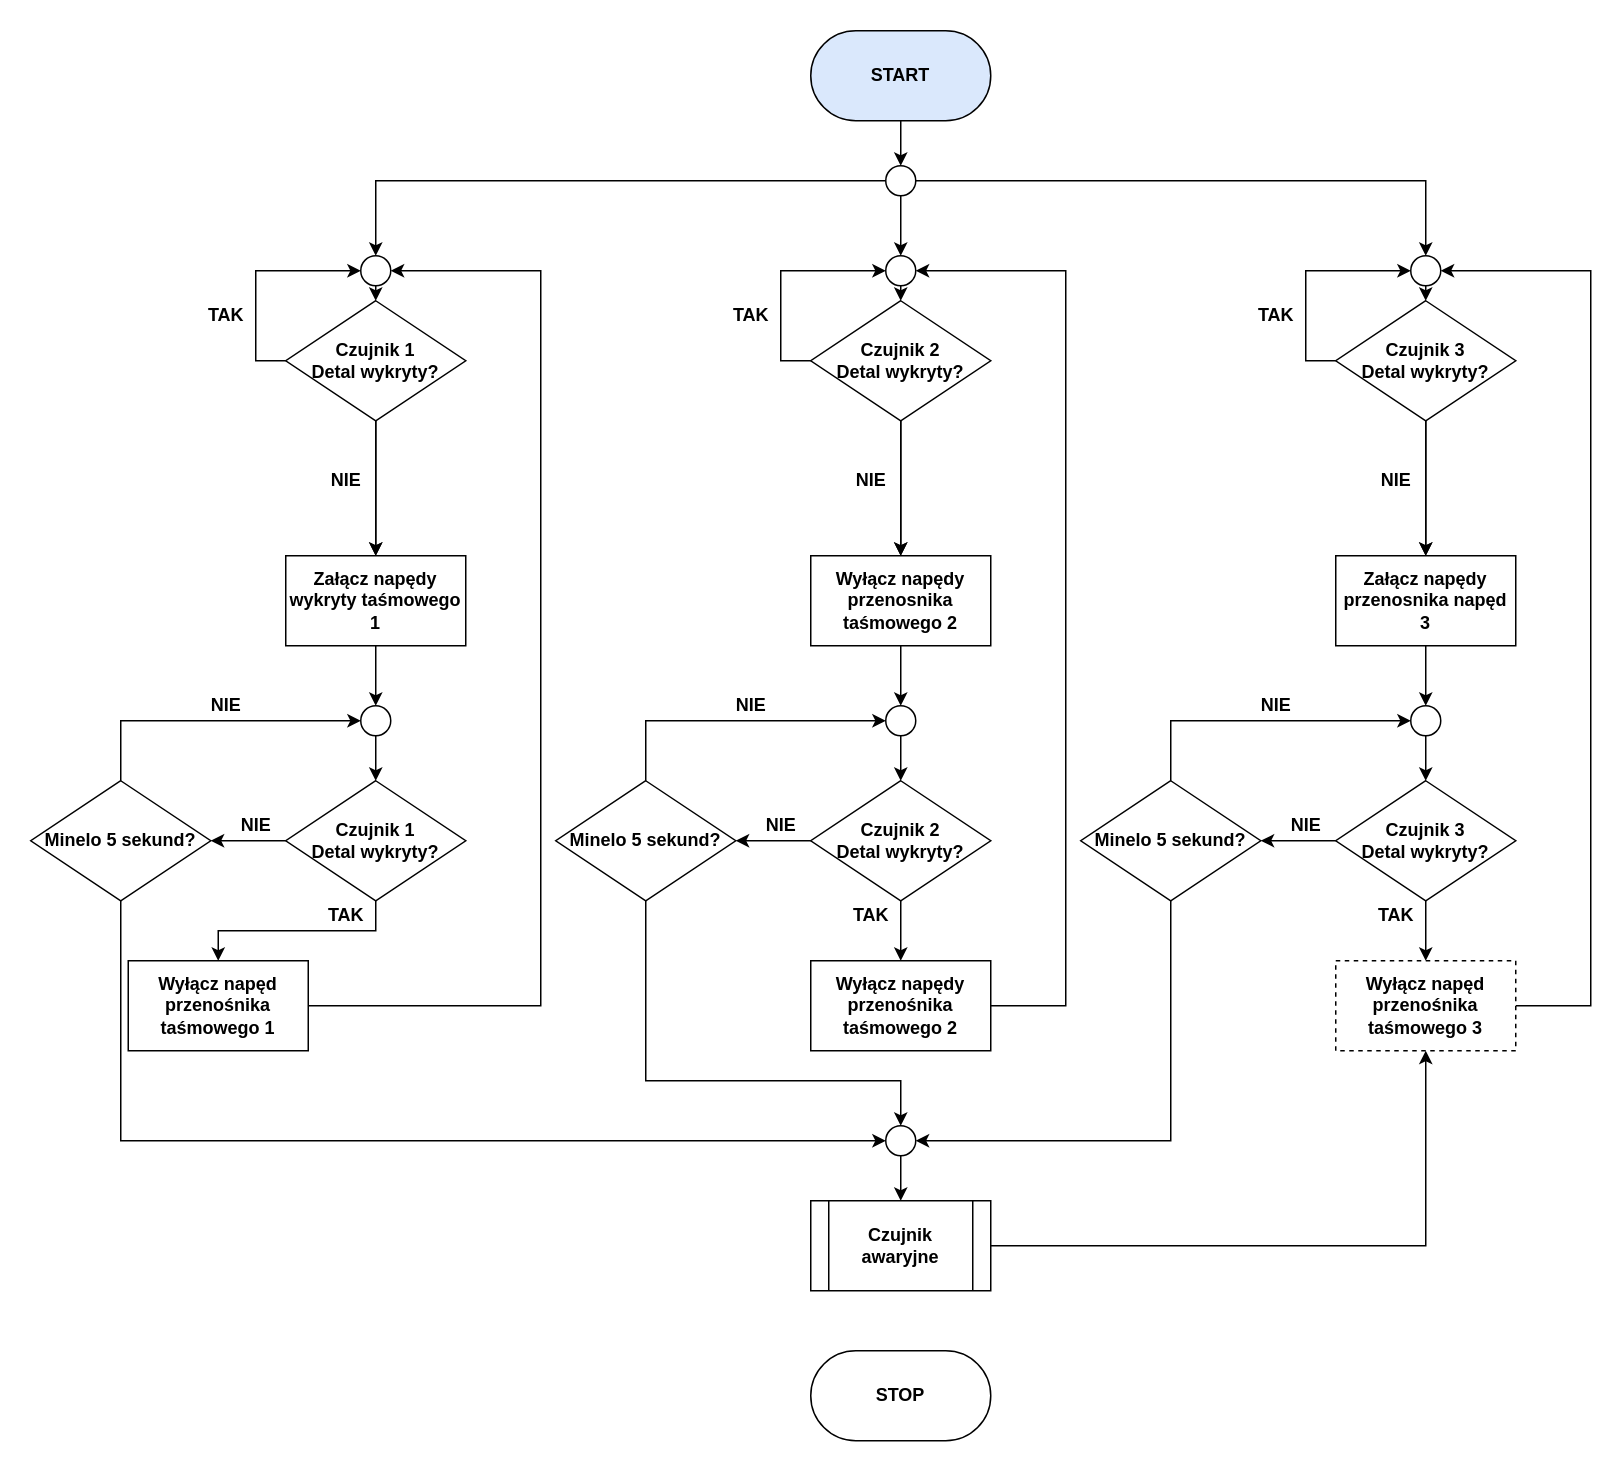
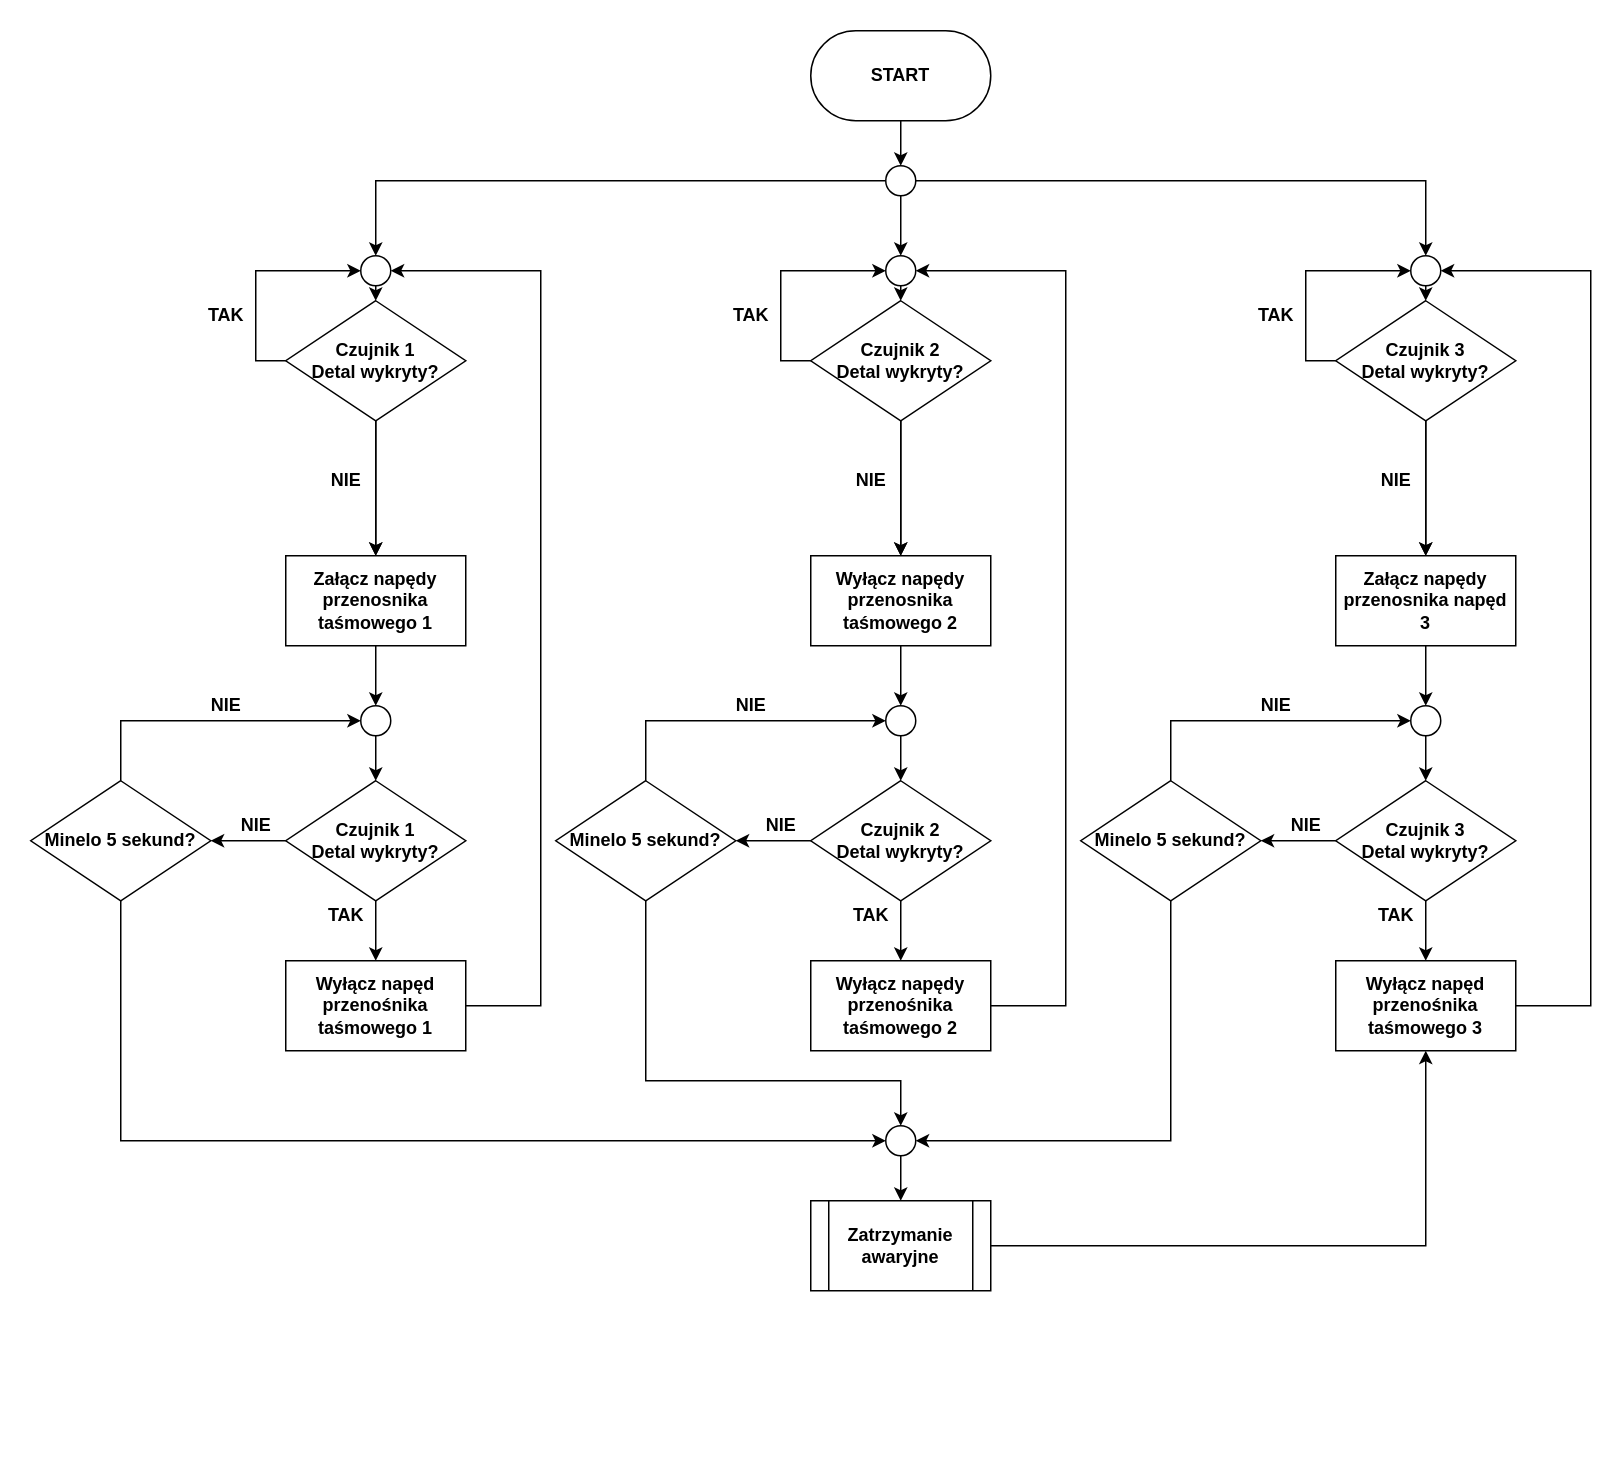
(901, 76) -> (901, 76)
(376, 601) -> (376, 601)
(218, 1006) -> (376, 1006)
(1426, 1006) -> (1426, 1006)
(901, 1246) -> (901, 1246)
(901, 1396) -> none
